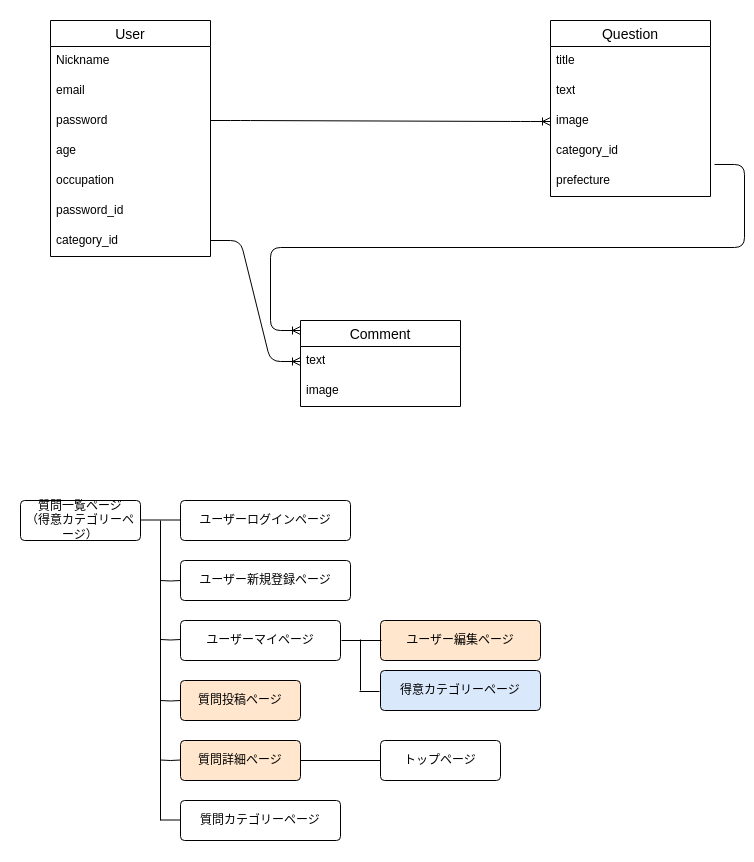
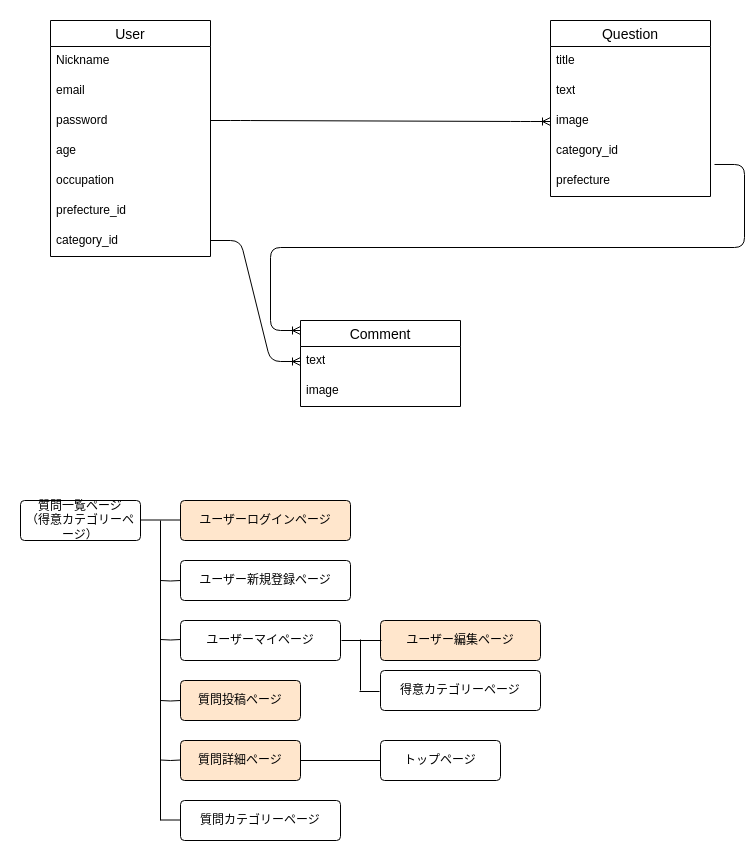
(92, 211) -> (99, 211)
(266, 521) -> (266, 521)
(461, 691) -> (461, 691)
